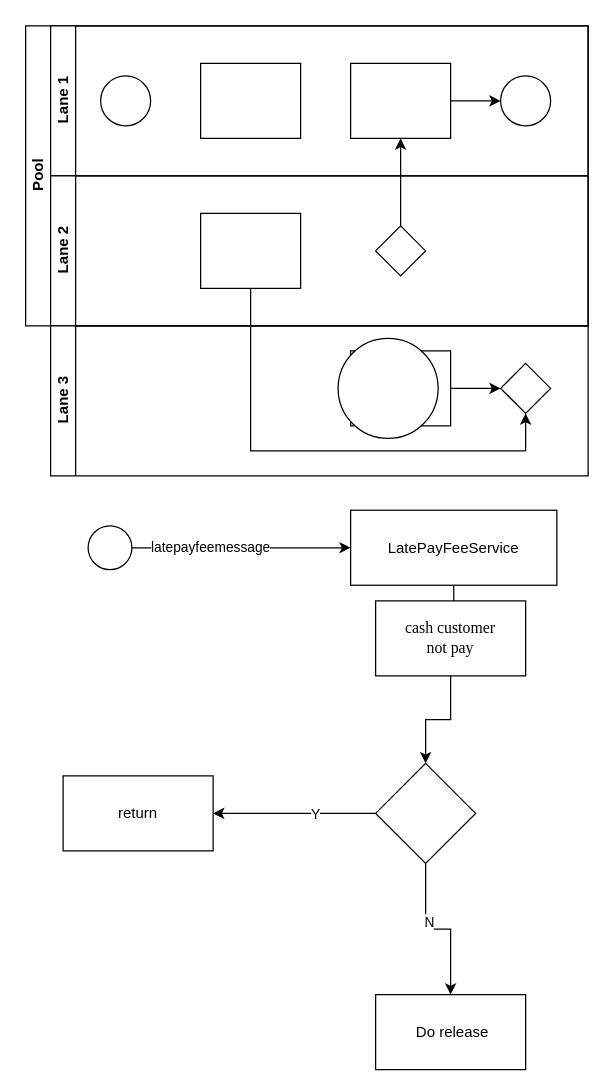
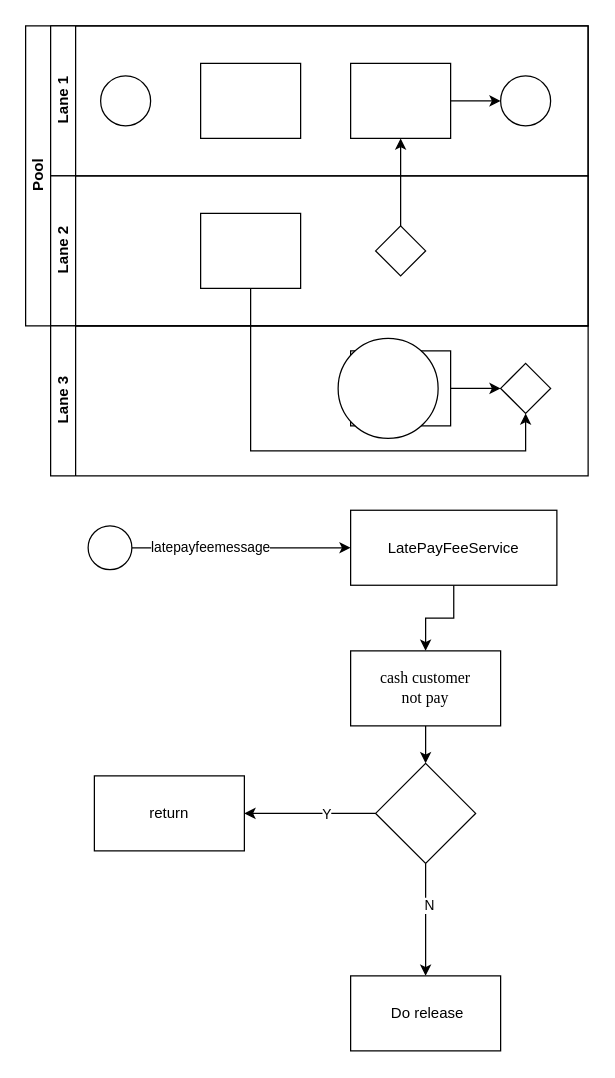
(451, 638) -> (426, 688)
(138, 813) -> (169, 813)
(451, 1032) -> (426, 1013)
